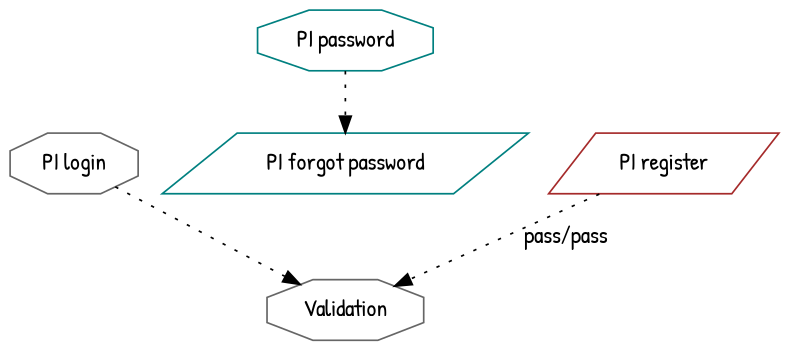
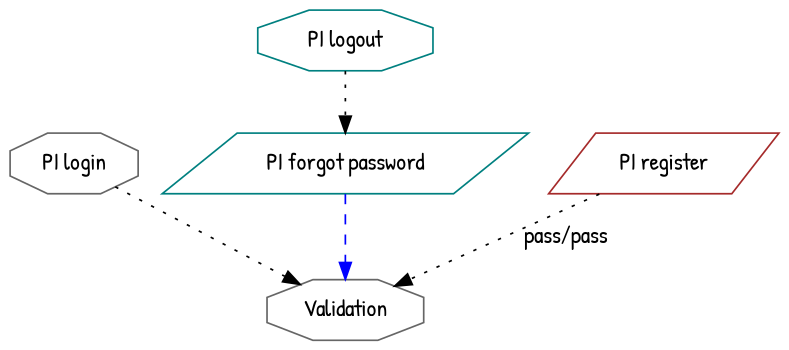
(345, 40) -> (345, 40)
none -> (345, 228)
